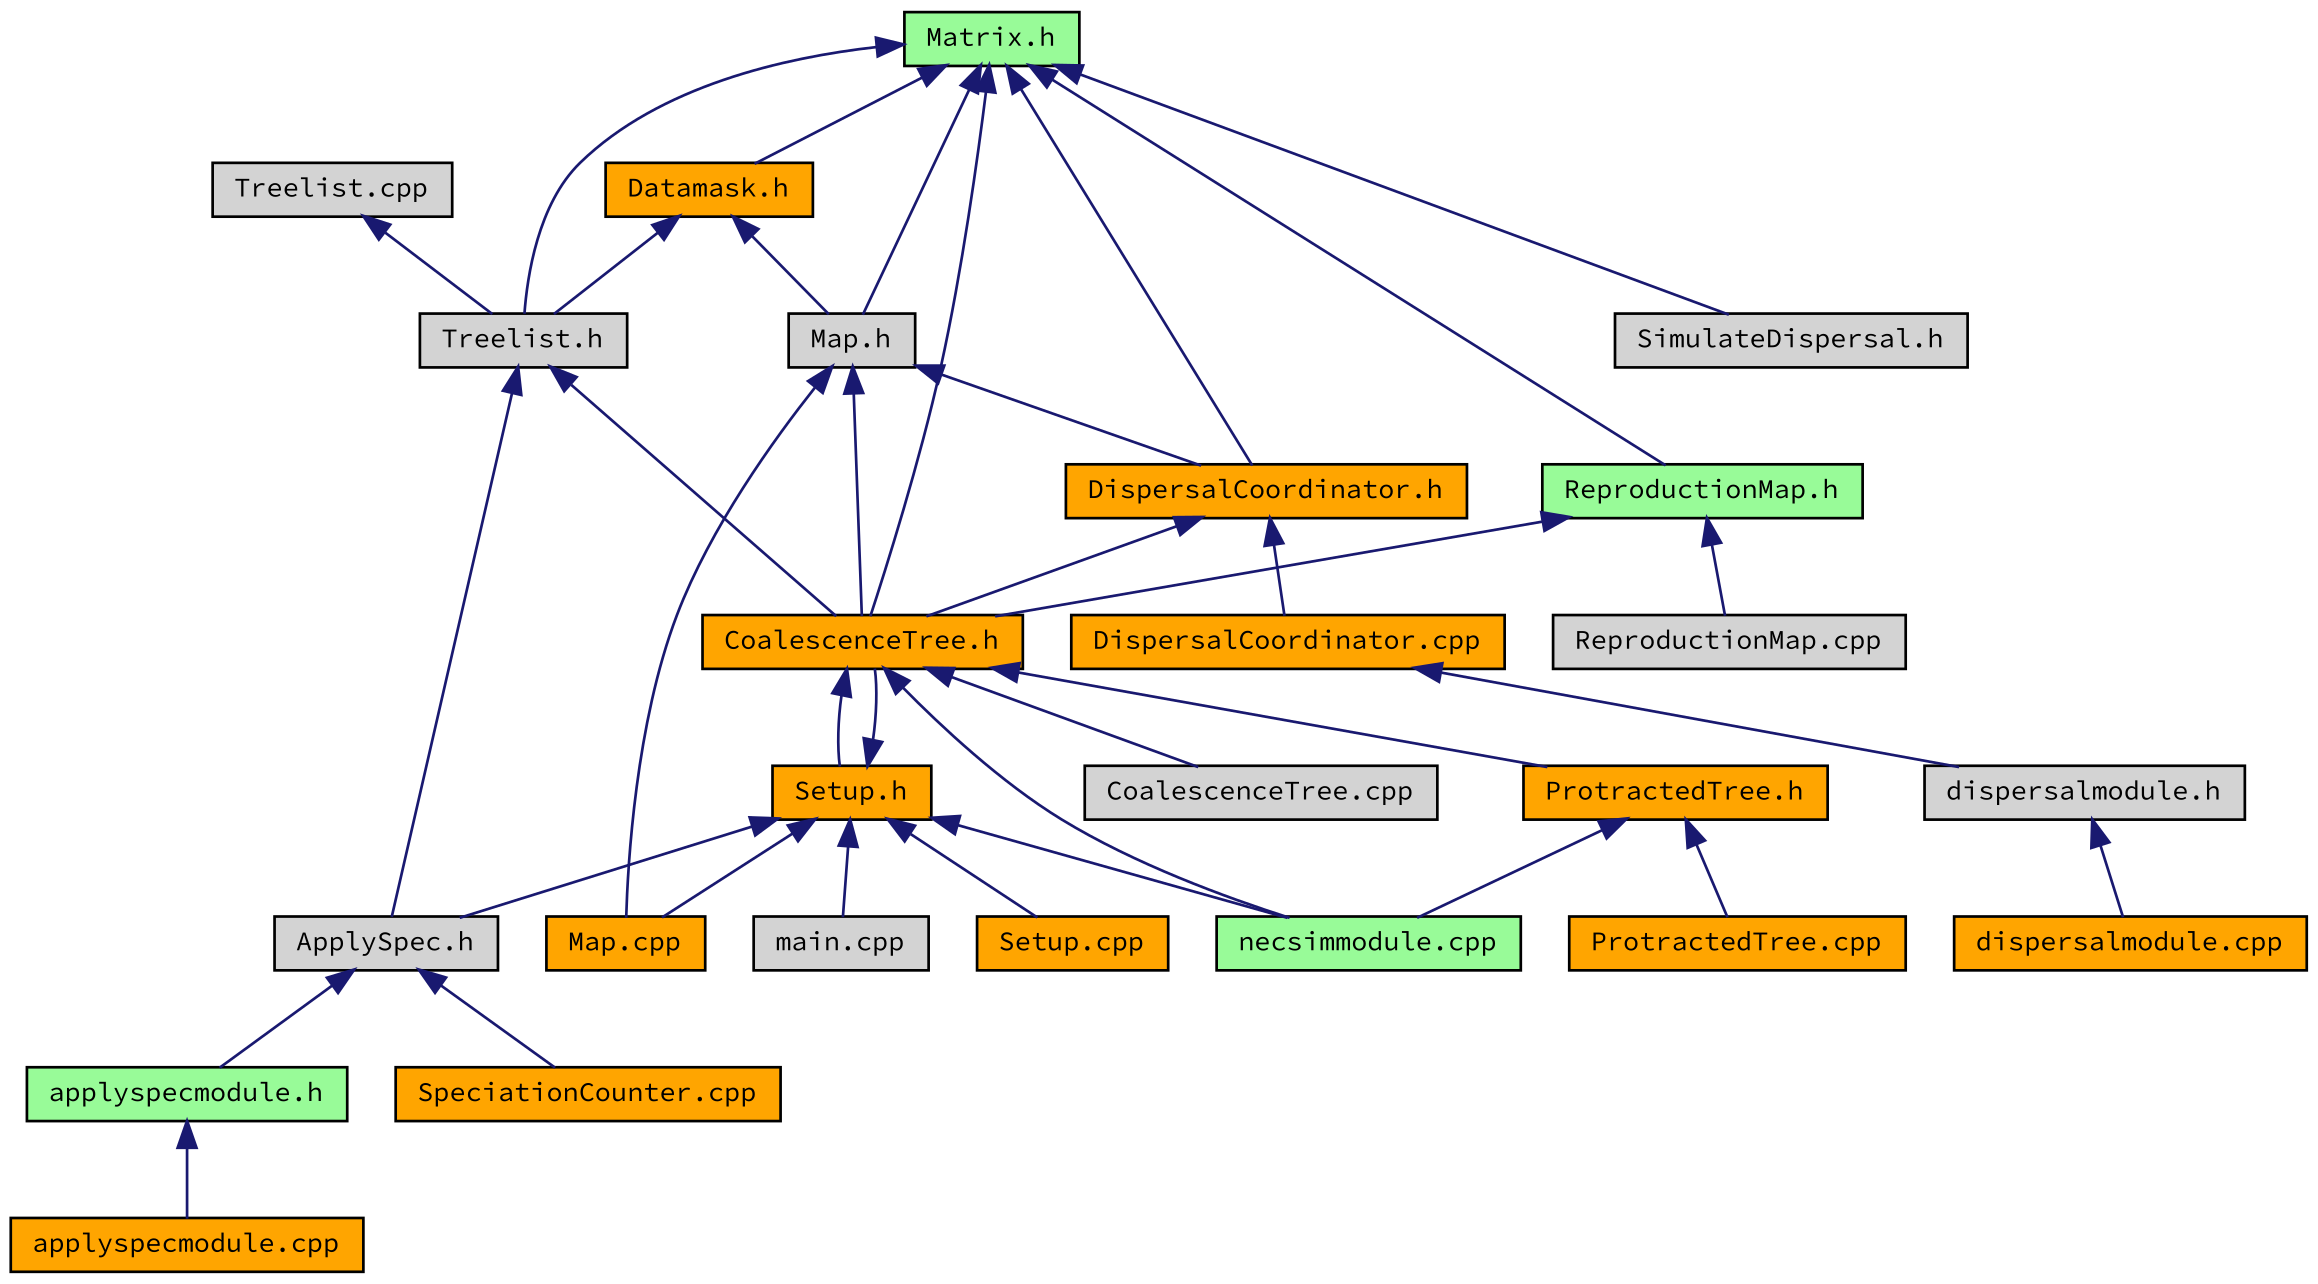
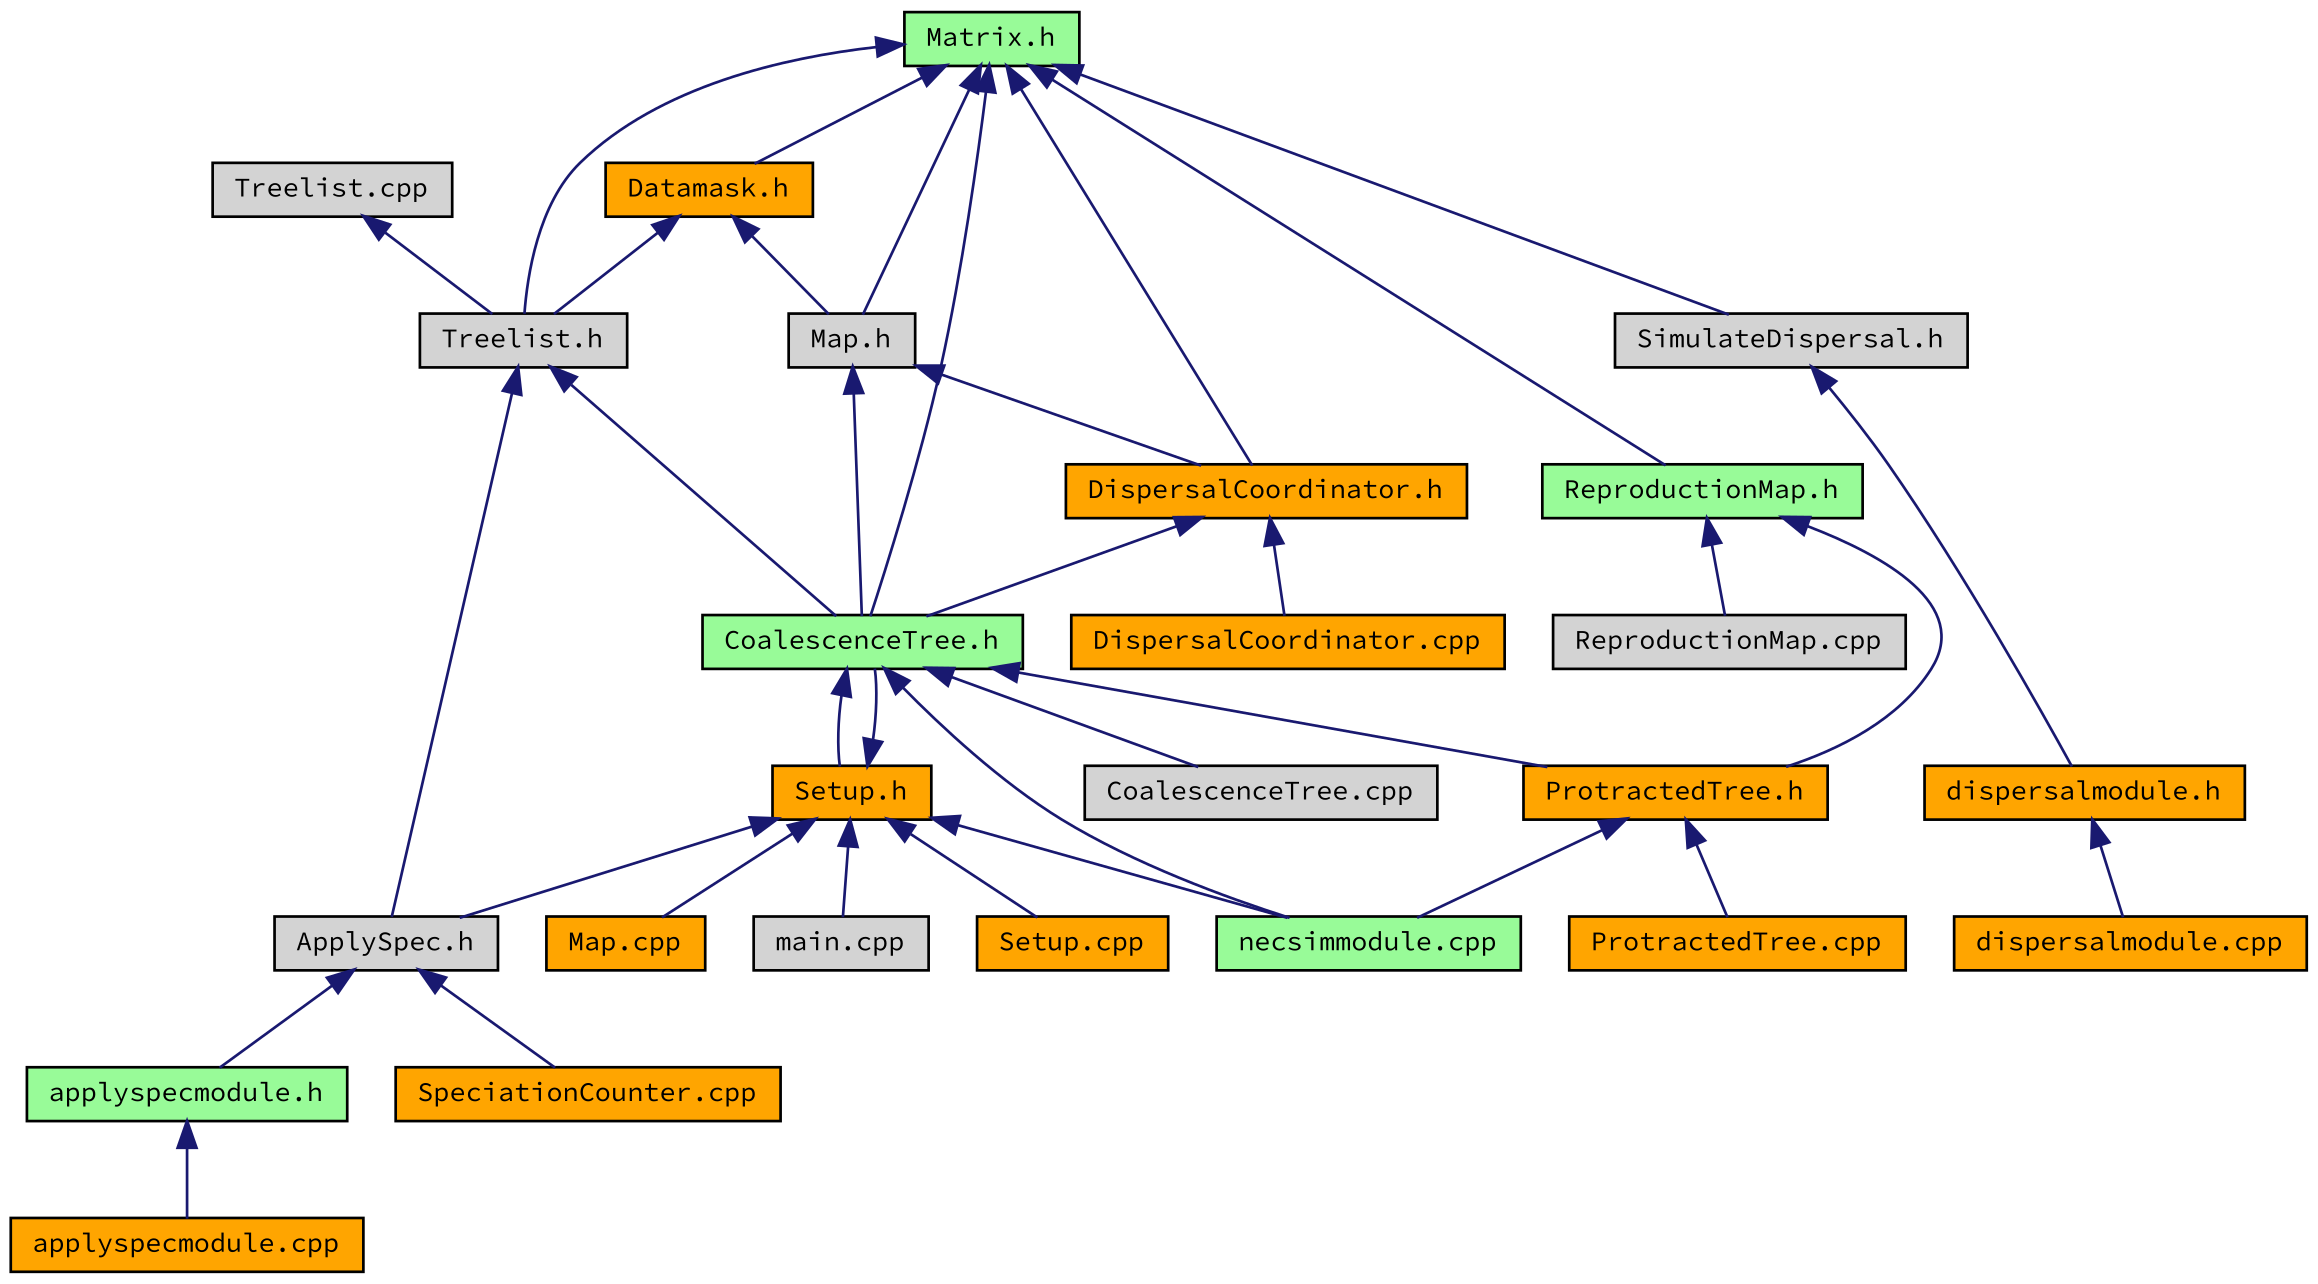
(1255, 571) -> (1938, 651)
(670, 635) -> none
(863, 642) -> (863, 642)
(1700, 720) -> (1958, 572)
(2085, 793) -> (2085, 793)
